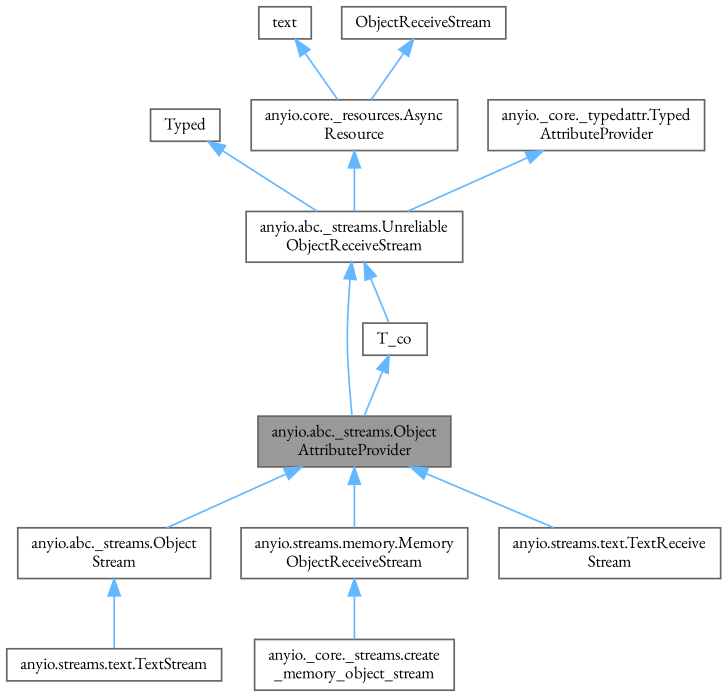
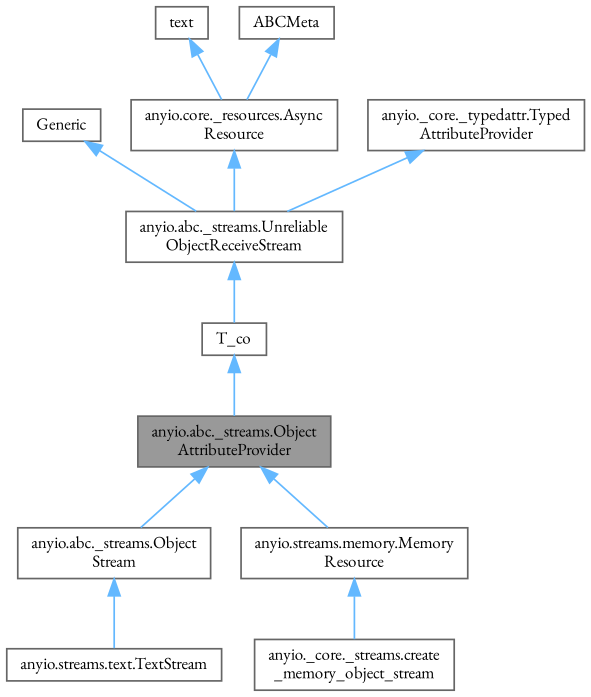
(424, 23) -> (287, 23)
(185, 125) -> (62, 125)
(347, 347) -> none
(354, 553) -> (354, 553)
(610, 553) -> none
